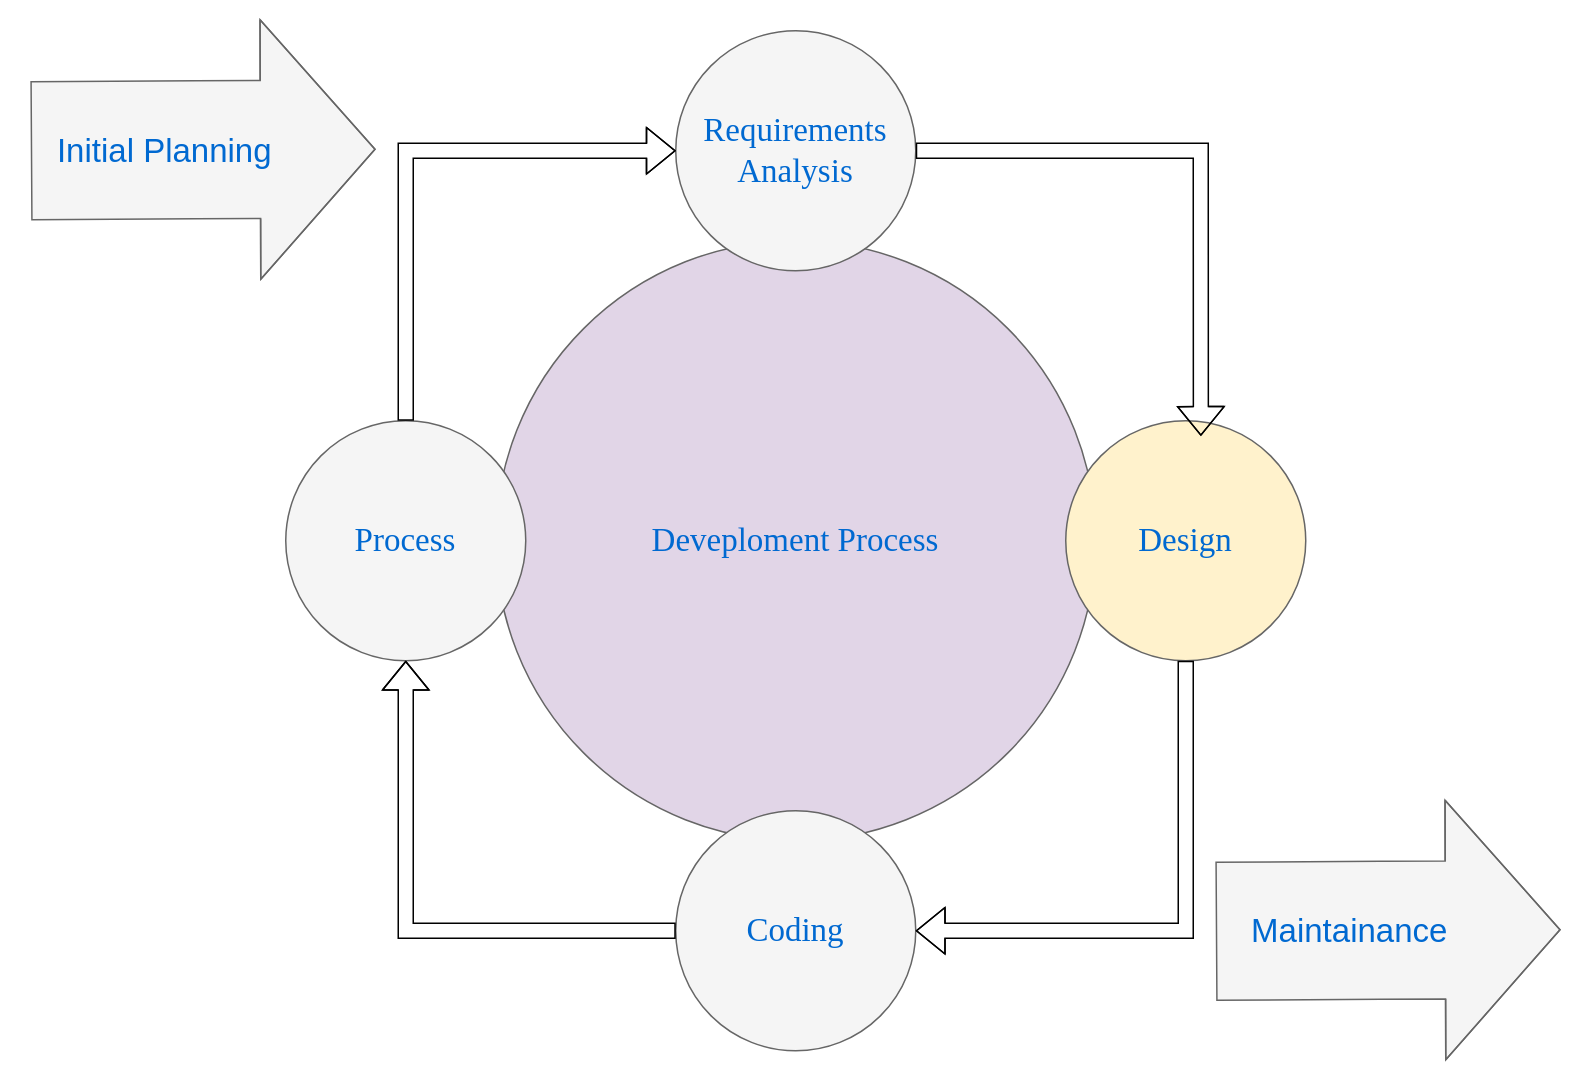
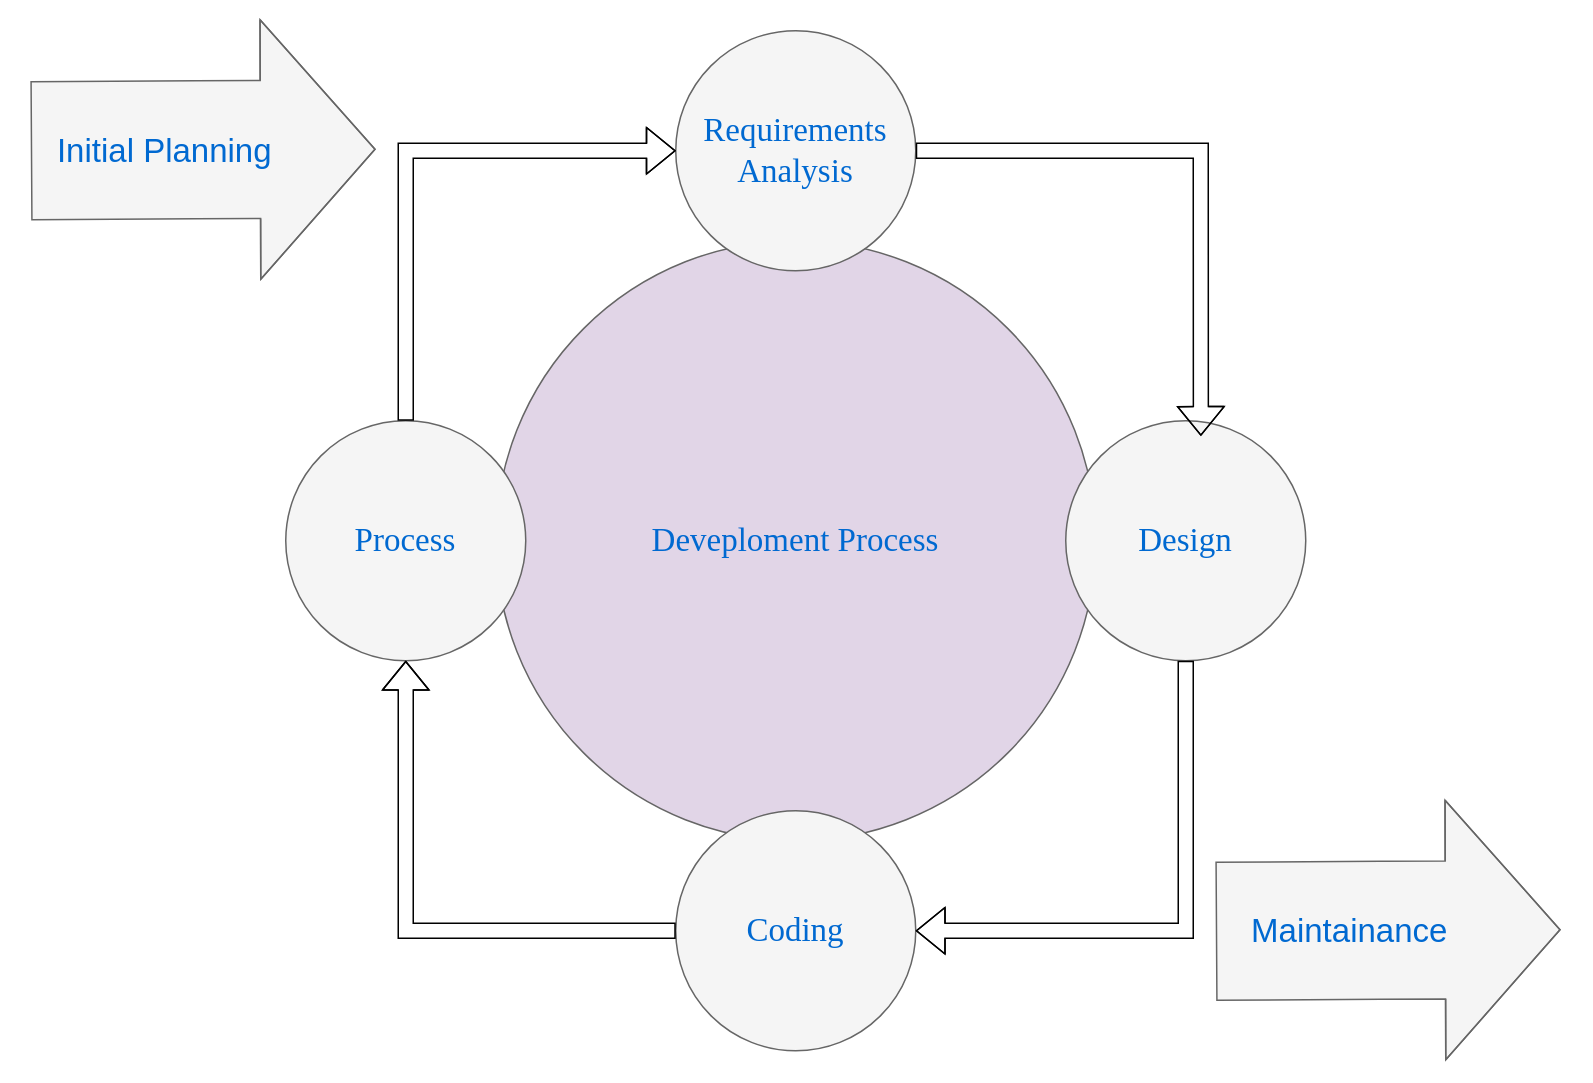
(1186, 541) -> (1186, 541)
